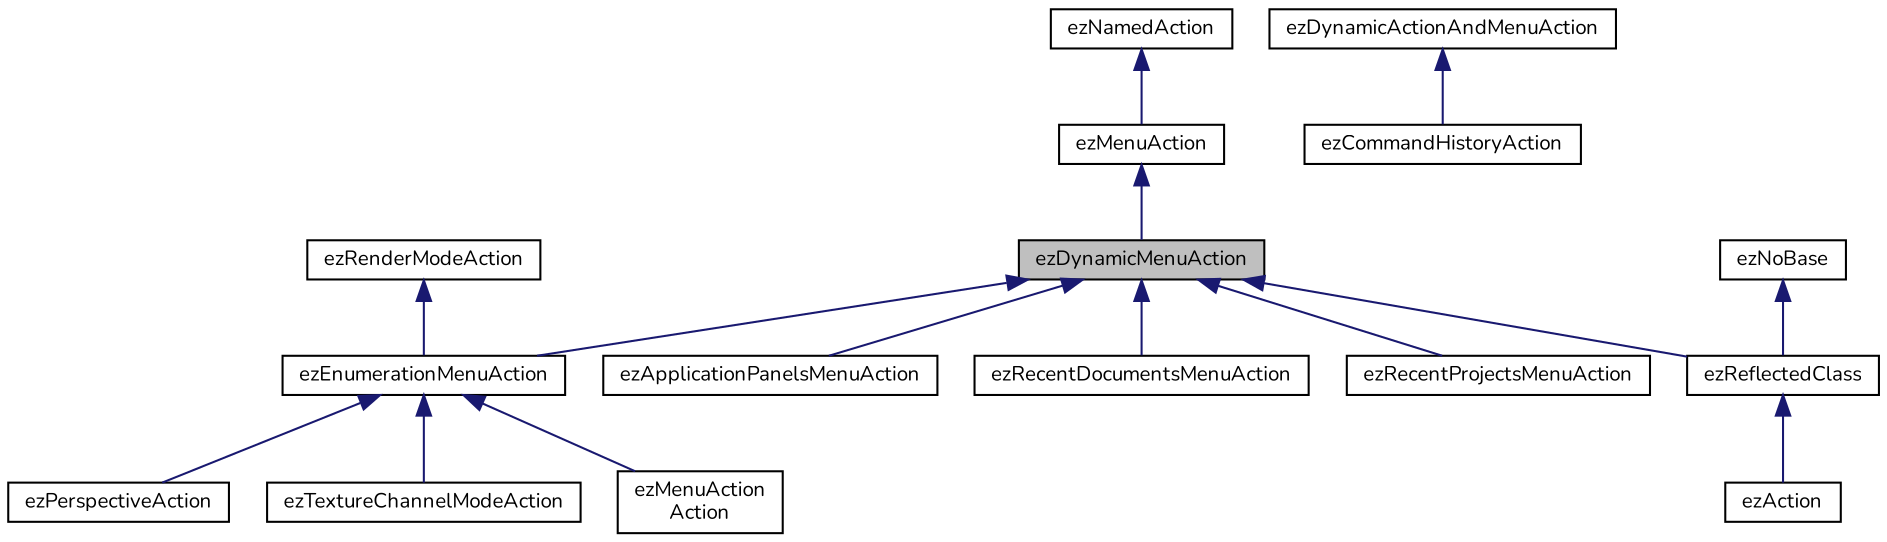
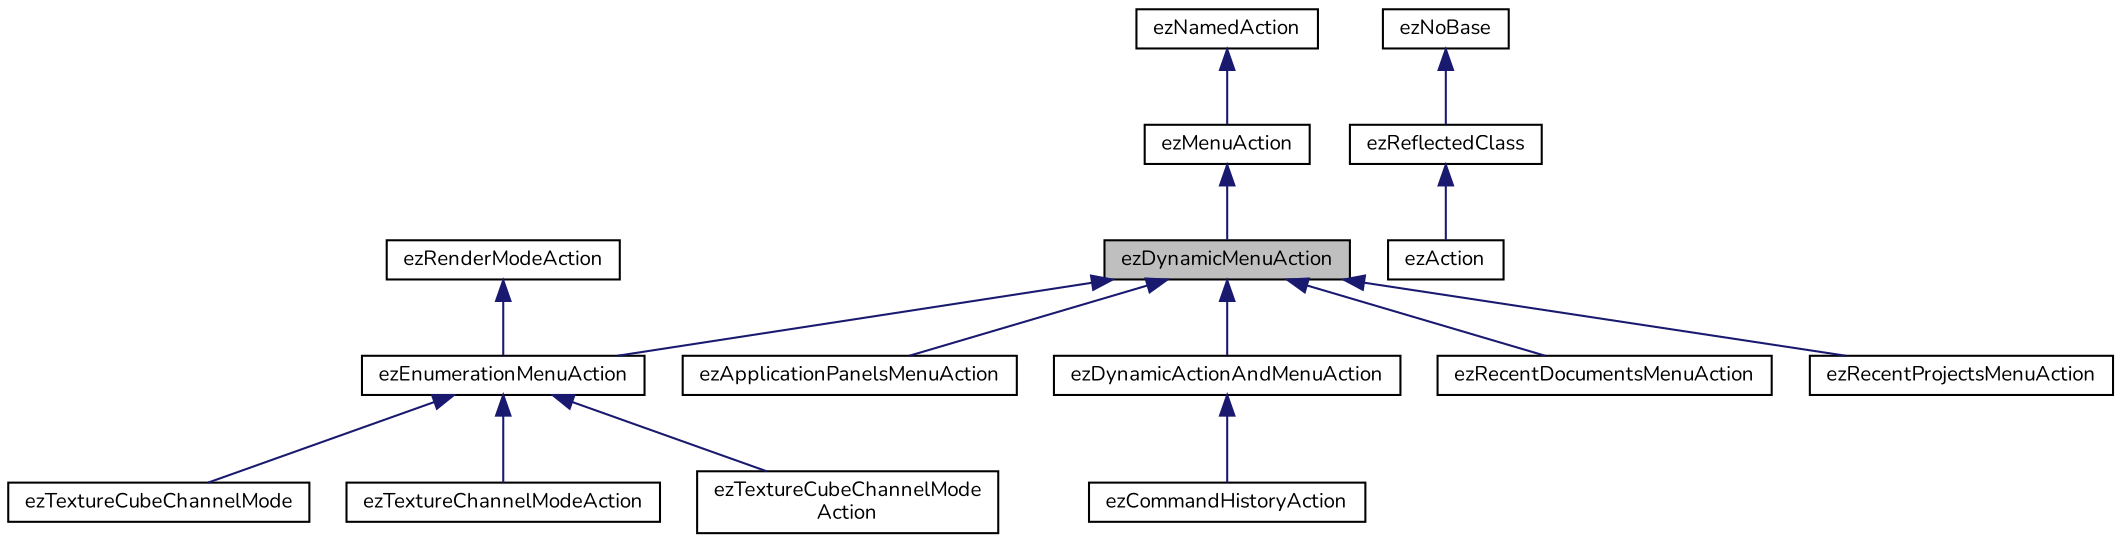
(1476, 320) -> (1227, 328)
(119, 502) -> (159, 502)
(700, 502) -> (848, 502)
